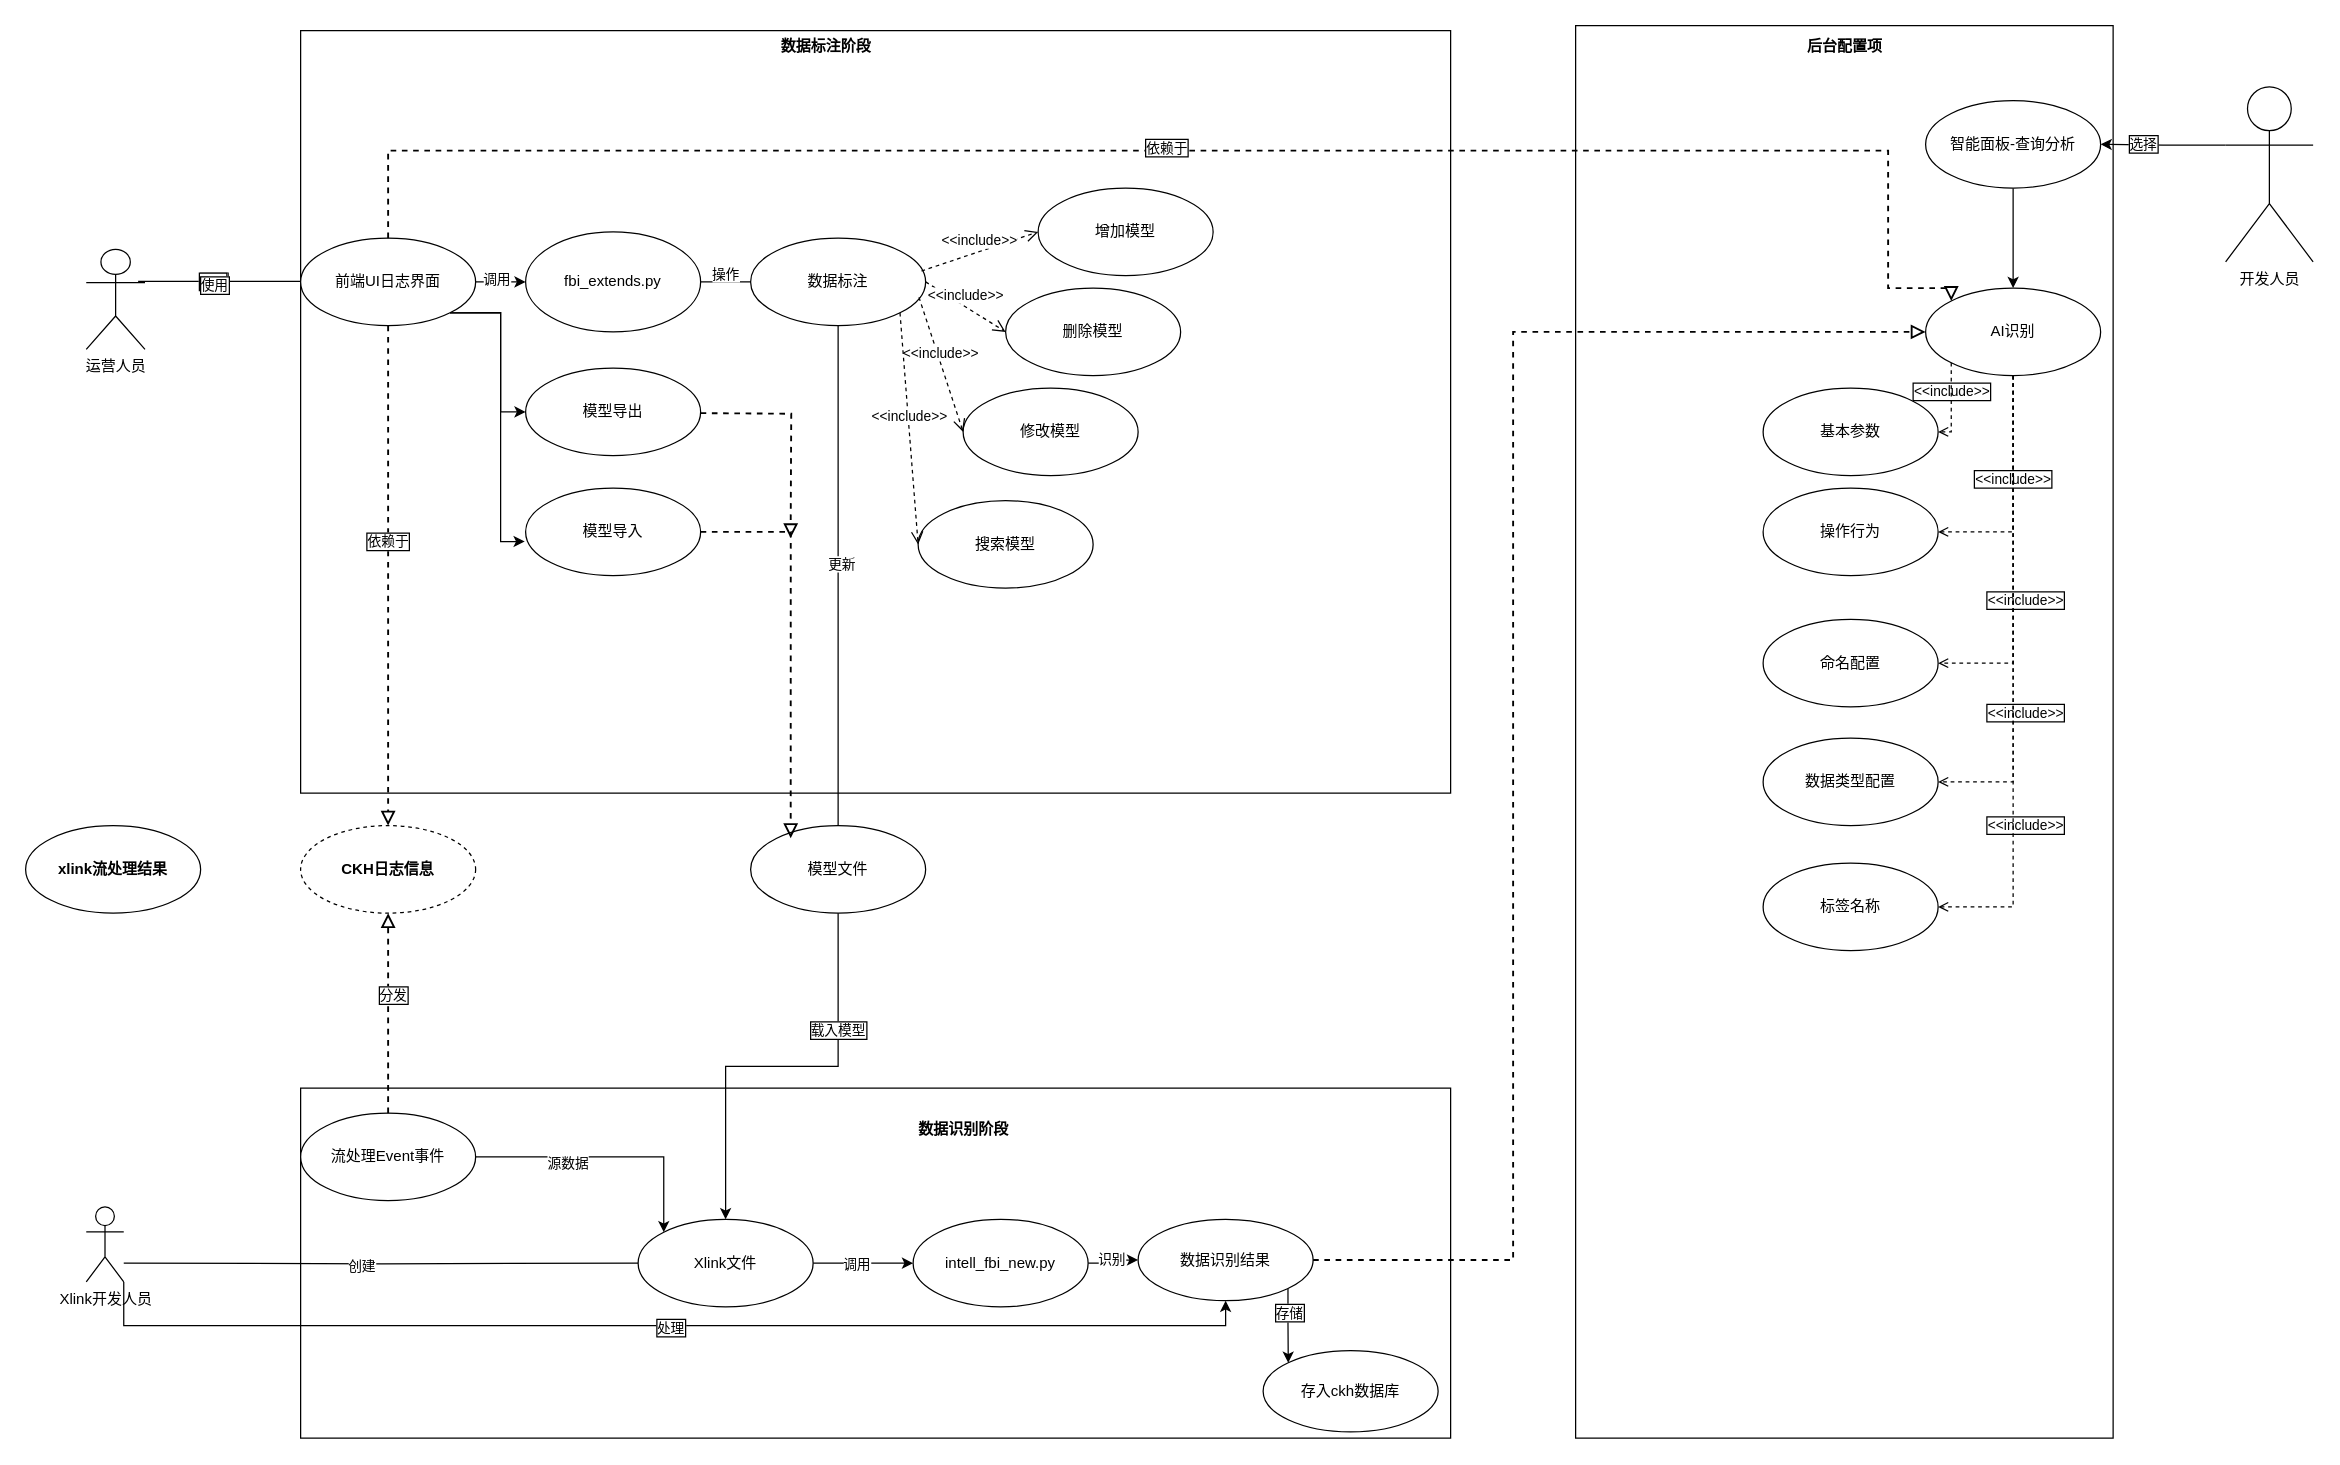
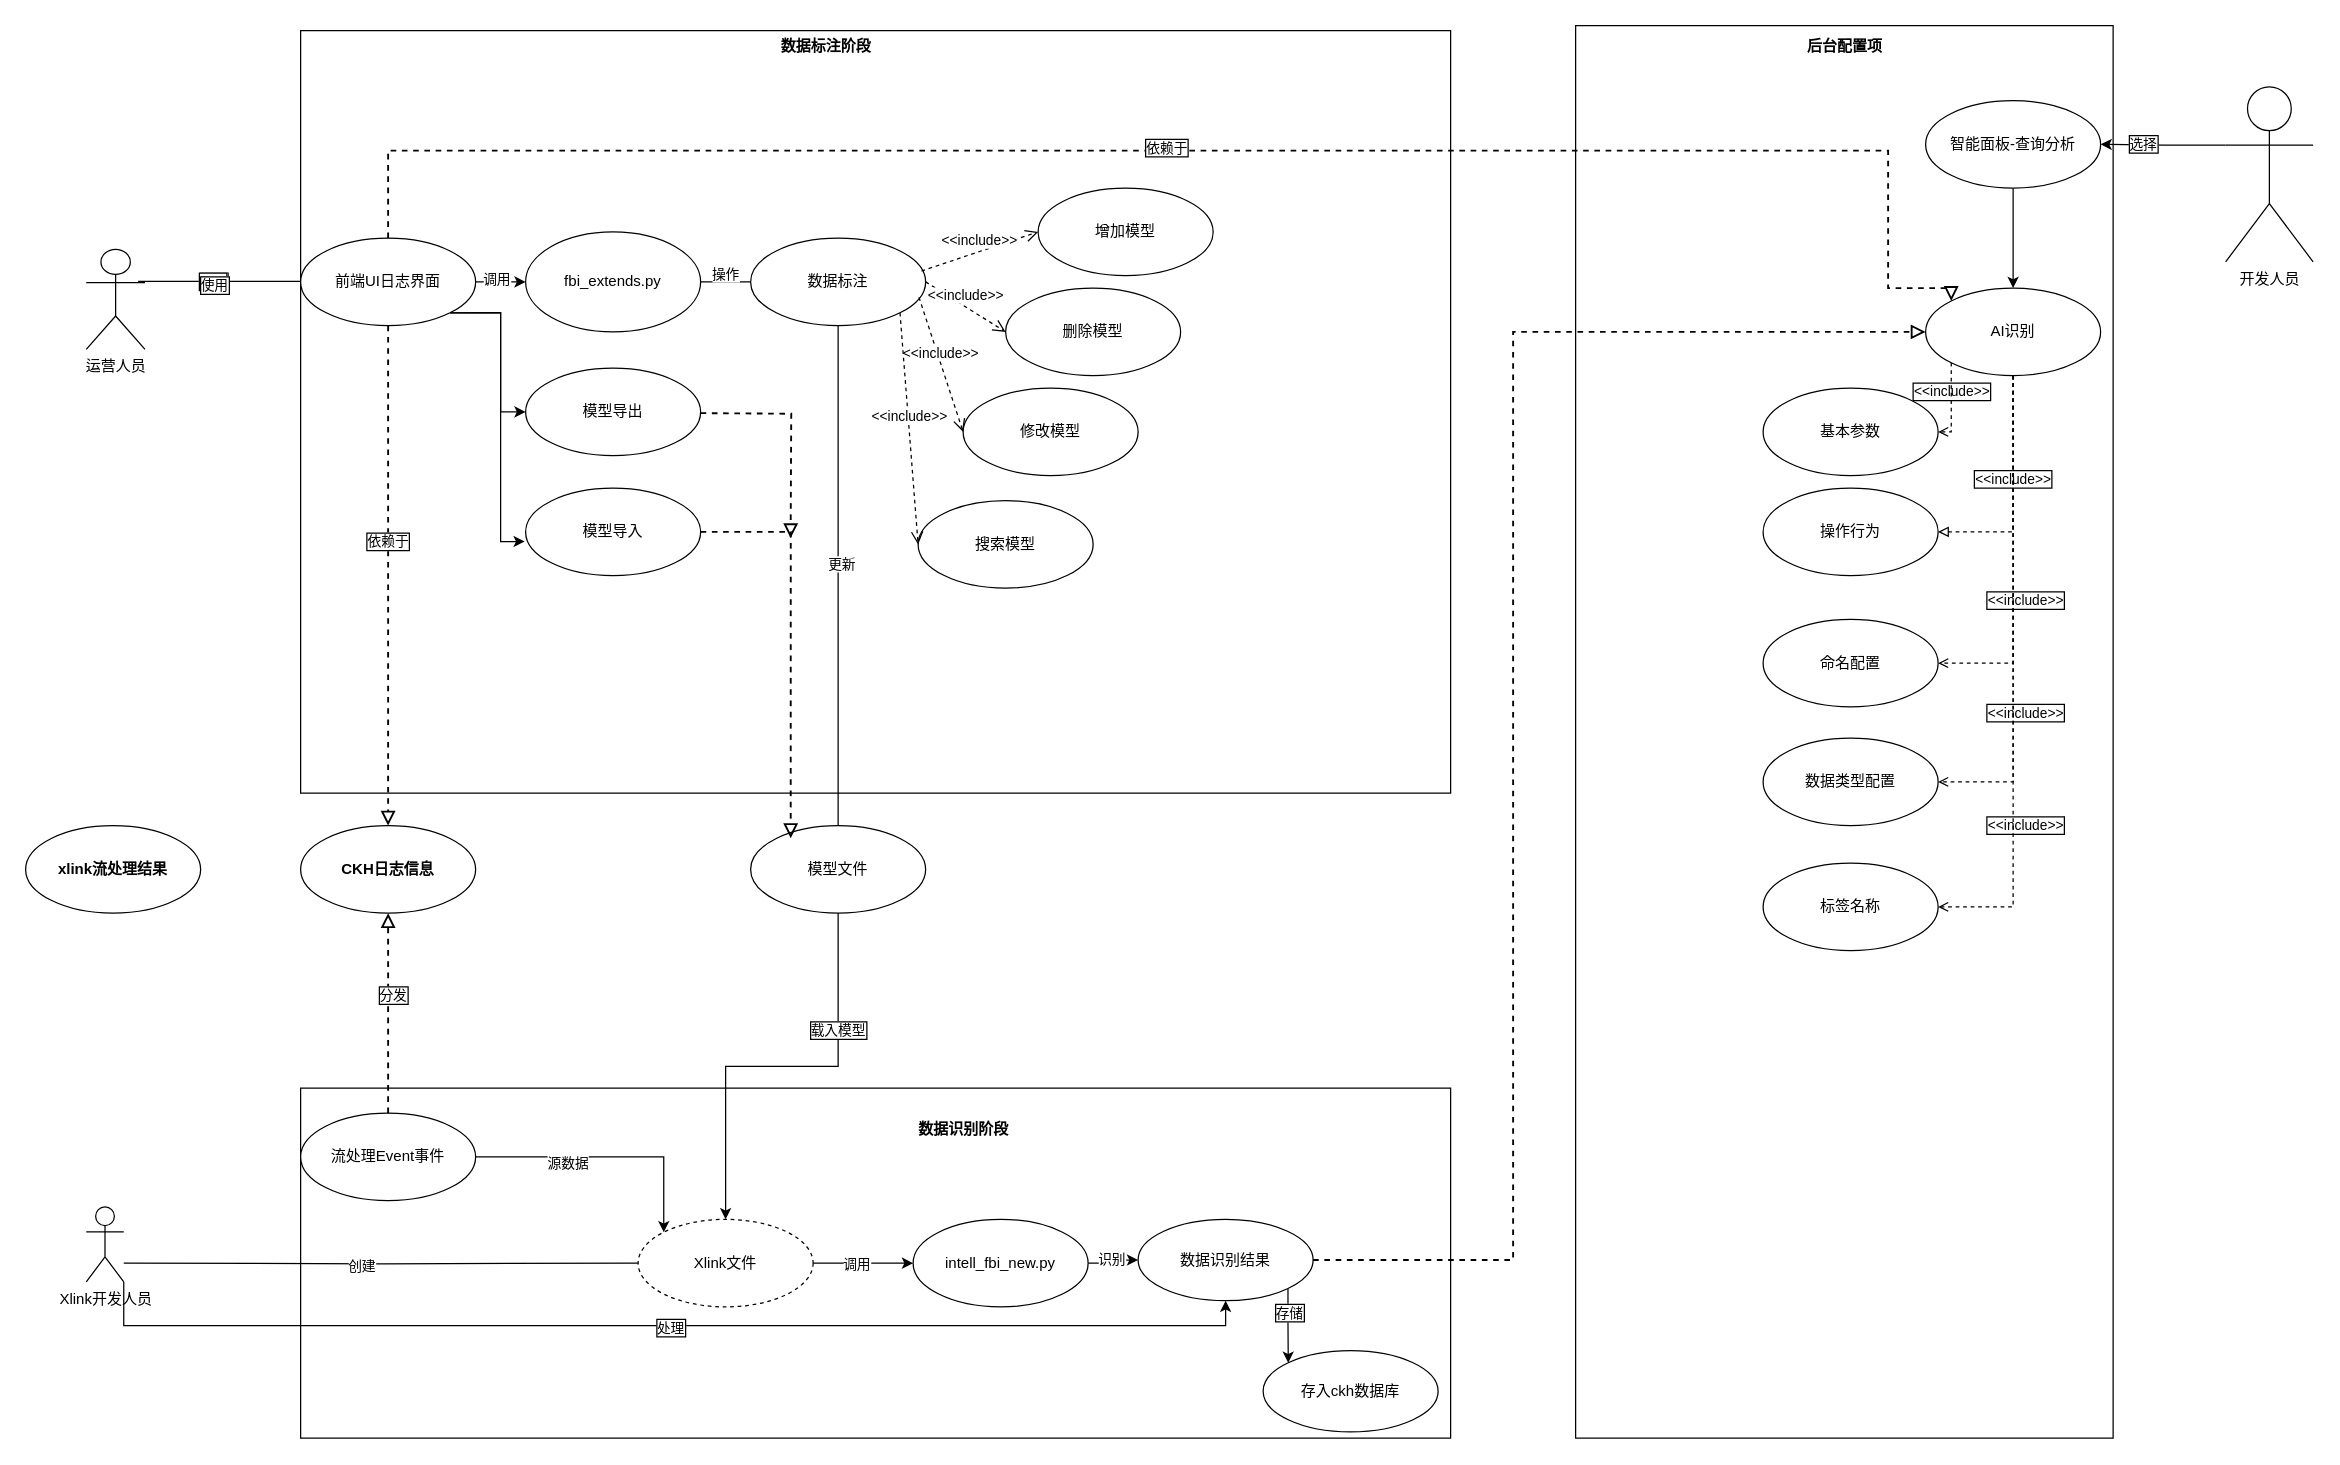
(1946, 532) -> (1949, 532)
(388, 869) -> (388, 869)
(726, 1263) -> (726, 1263)
